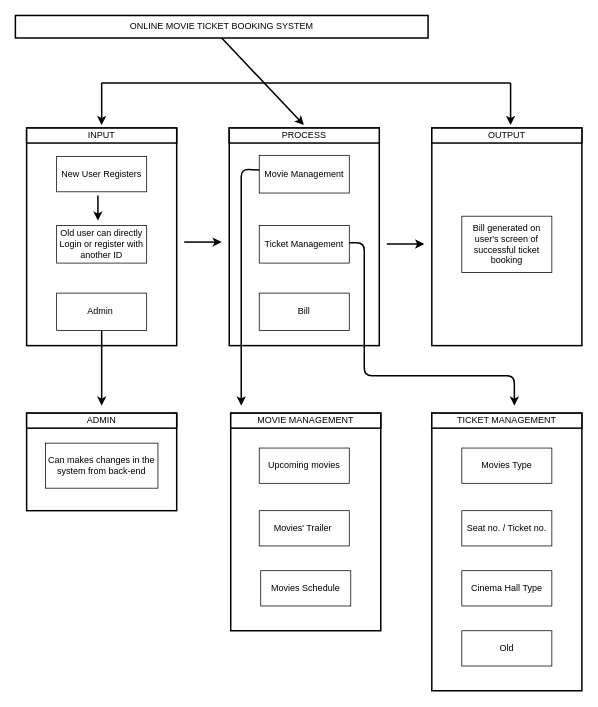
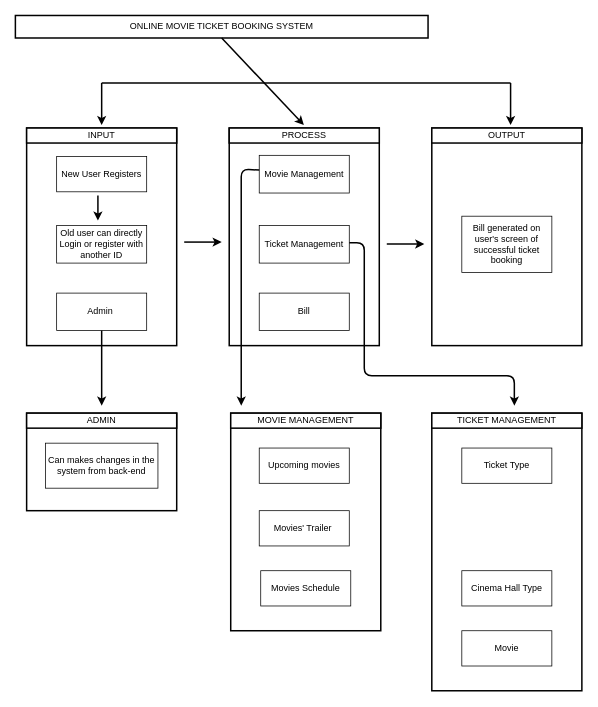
(507, 465) -> (507, 465)
(507, 528) -> none
(507, 648) -> (507, 648)
